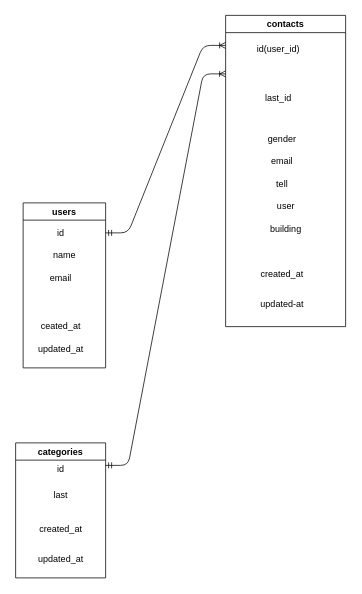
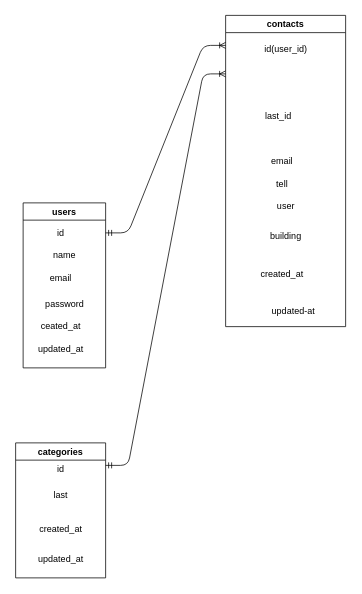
(278, 49) -> (285, 49)
(278, 98) -> (278, 117)
(282, 139) -> none
(285, 229) -> (285, 237)
none -> (64, 304)
(282, 304) -> (293, 312)
